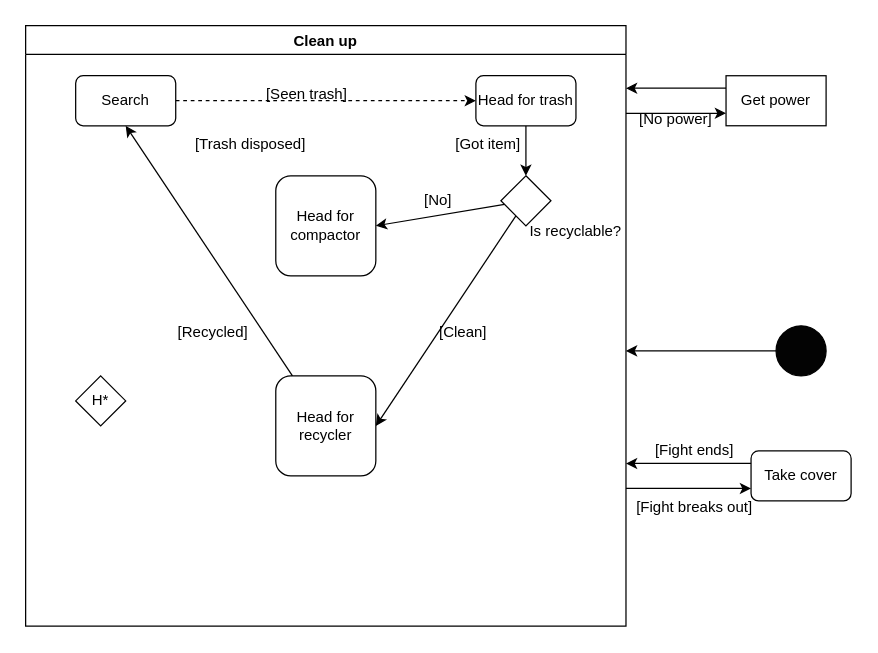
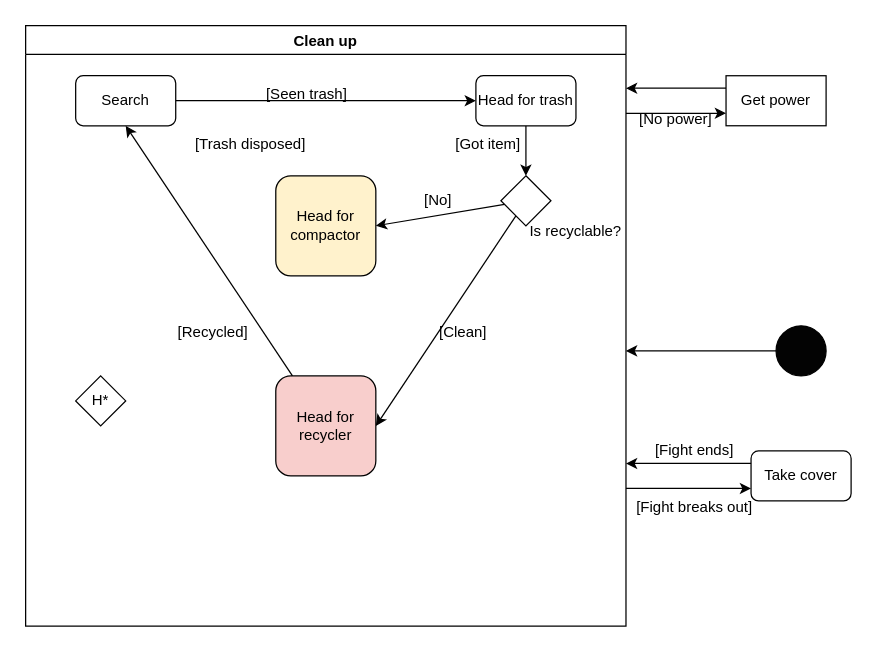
(322, 101) -> (322, 101)
(326, 226) -> (326, 226)
(326, 426) -> (326, 426)
